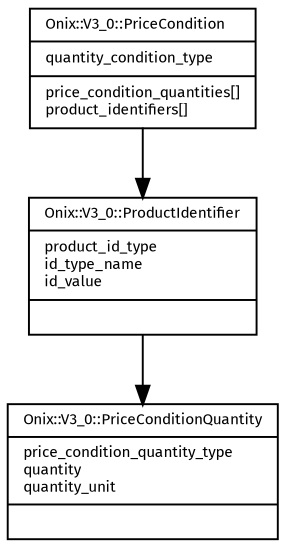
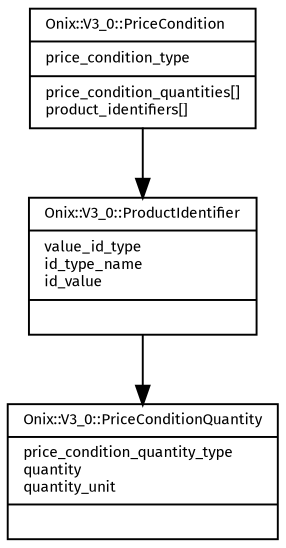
(130, 58) -> (119, 58)
(101, 247) -> (94, 247)
